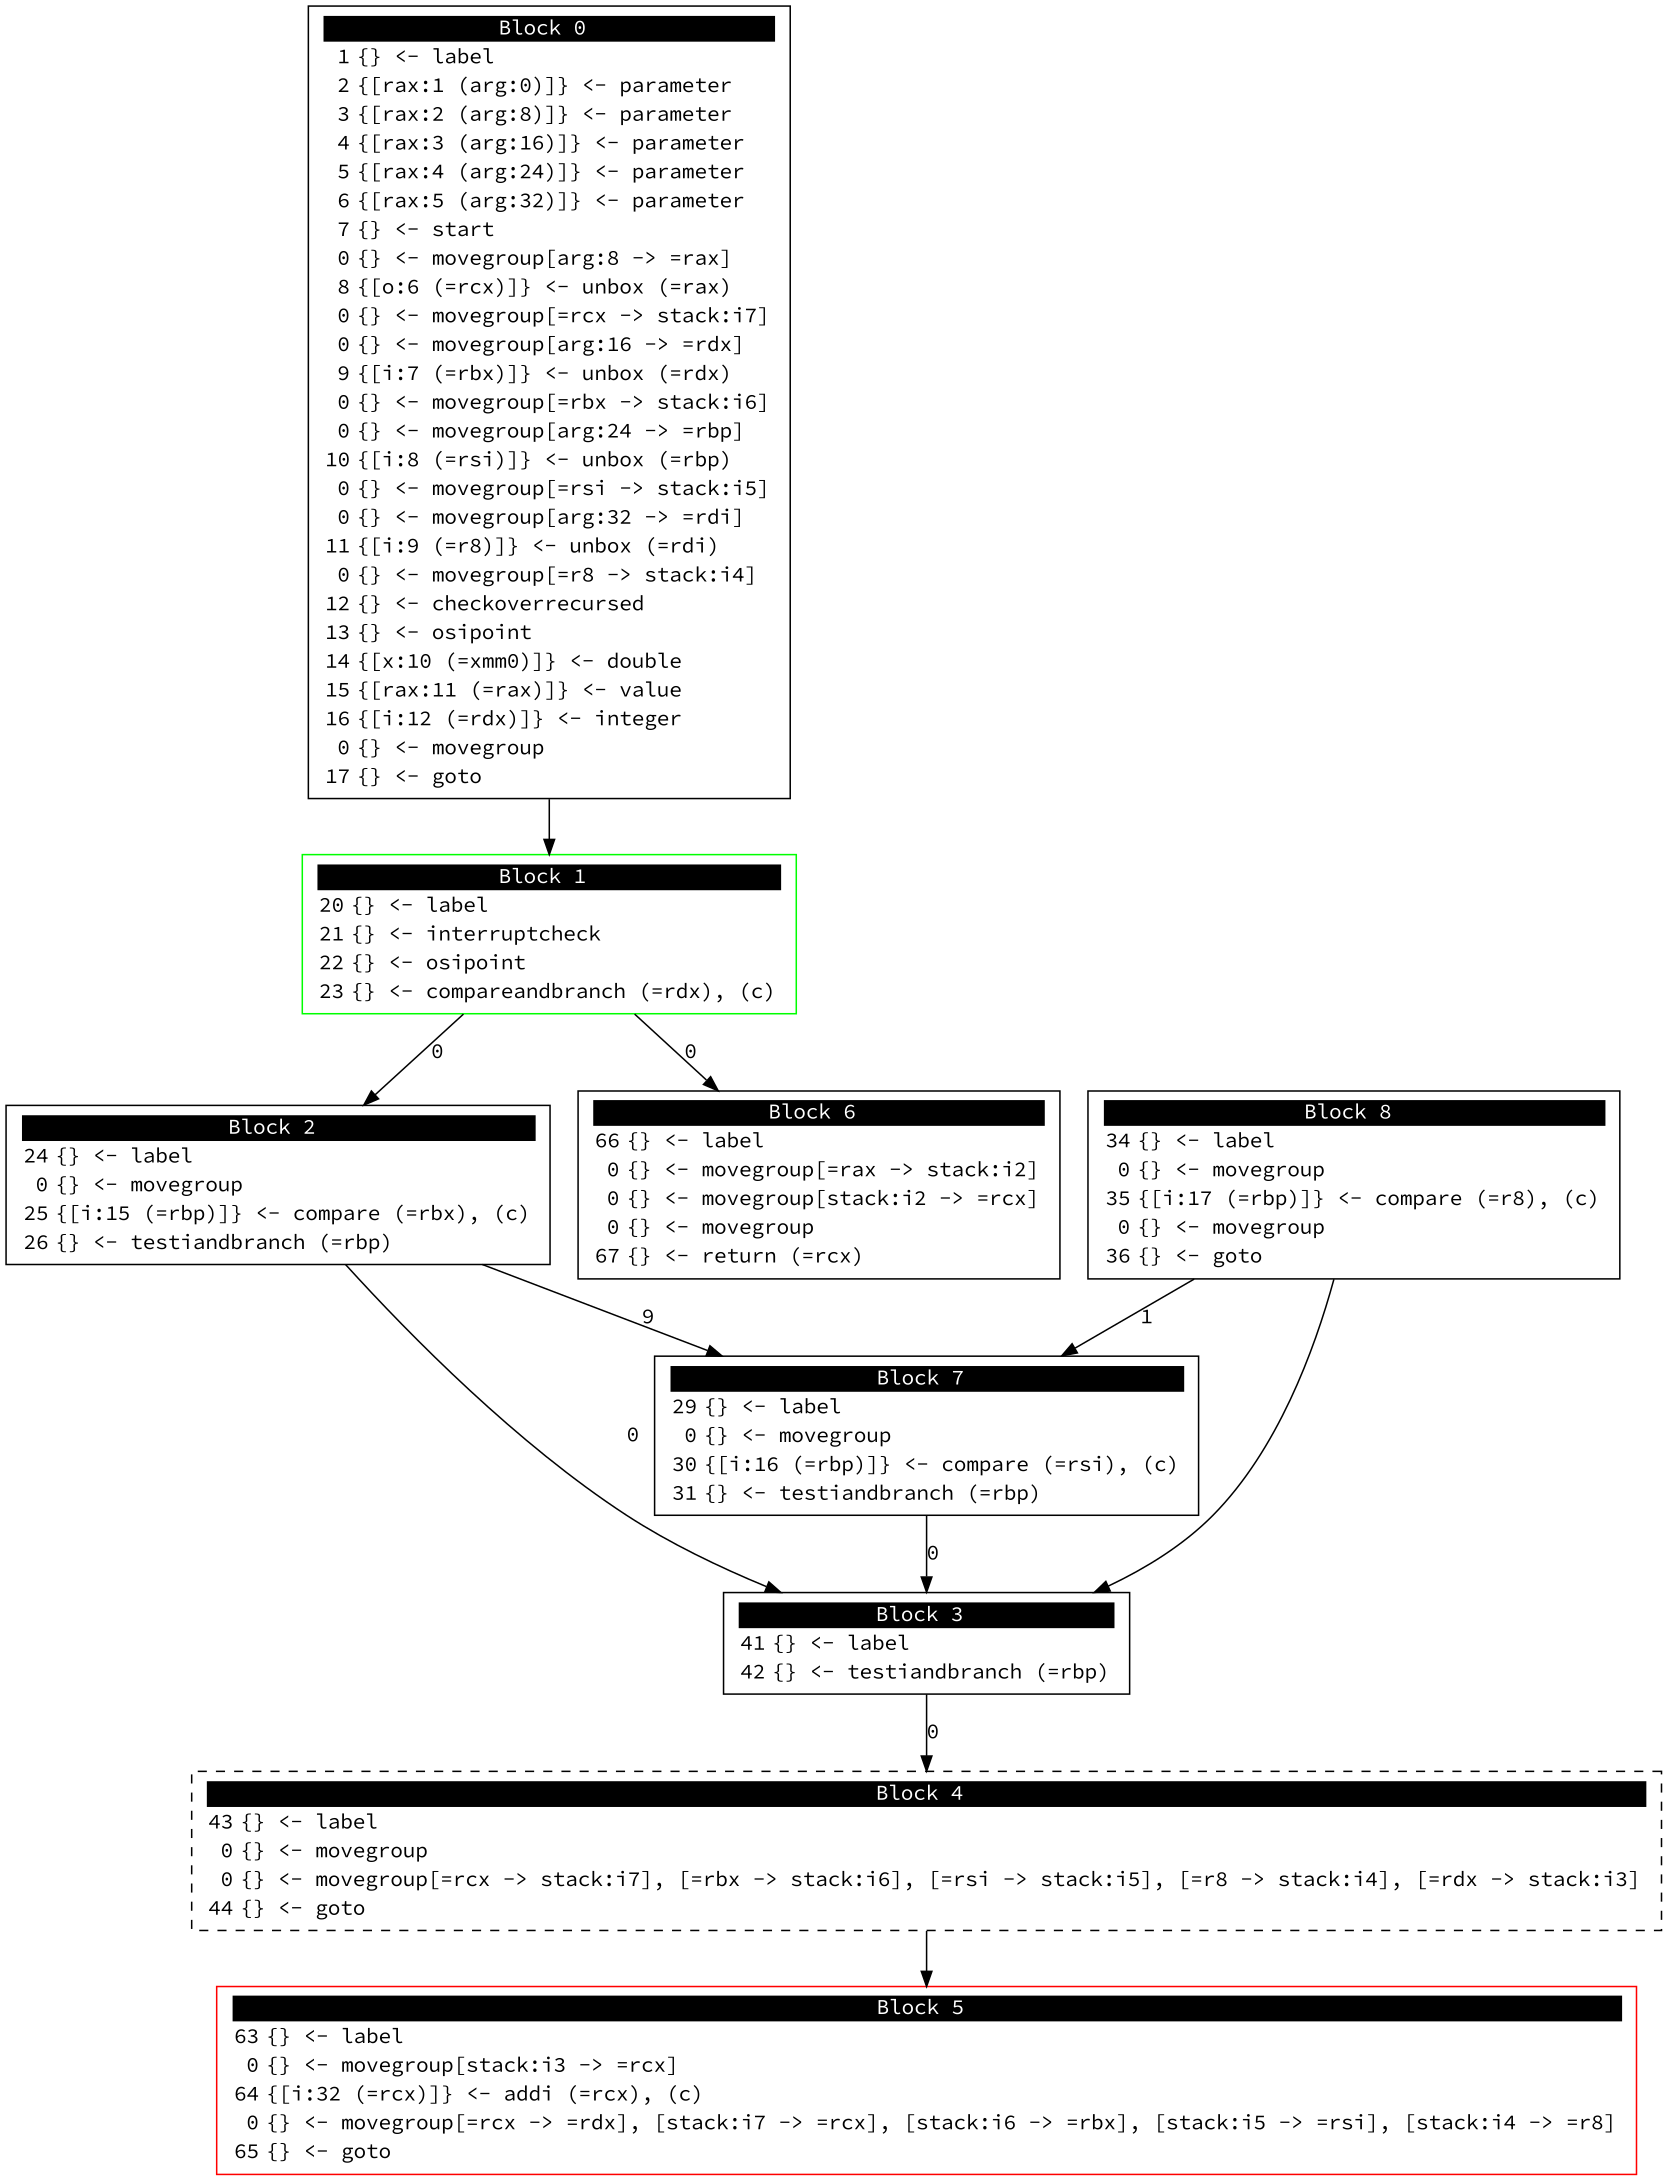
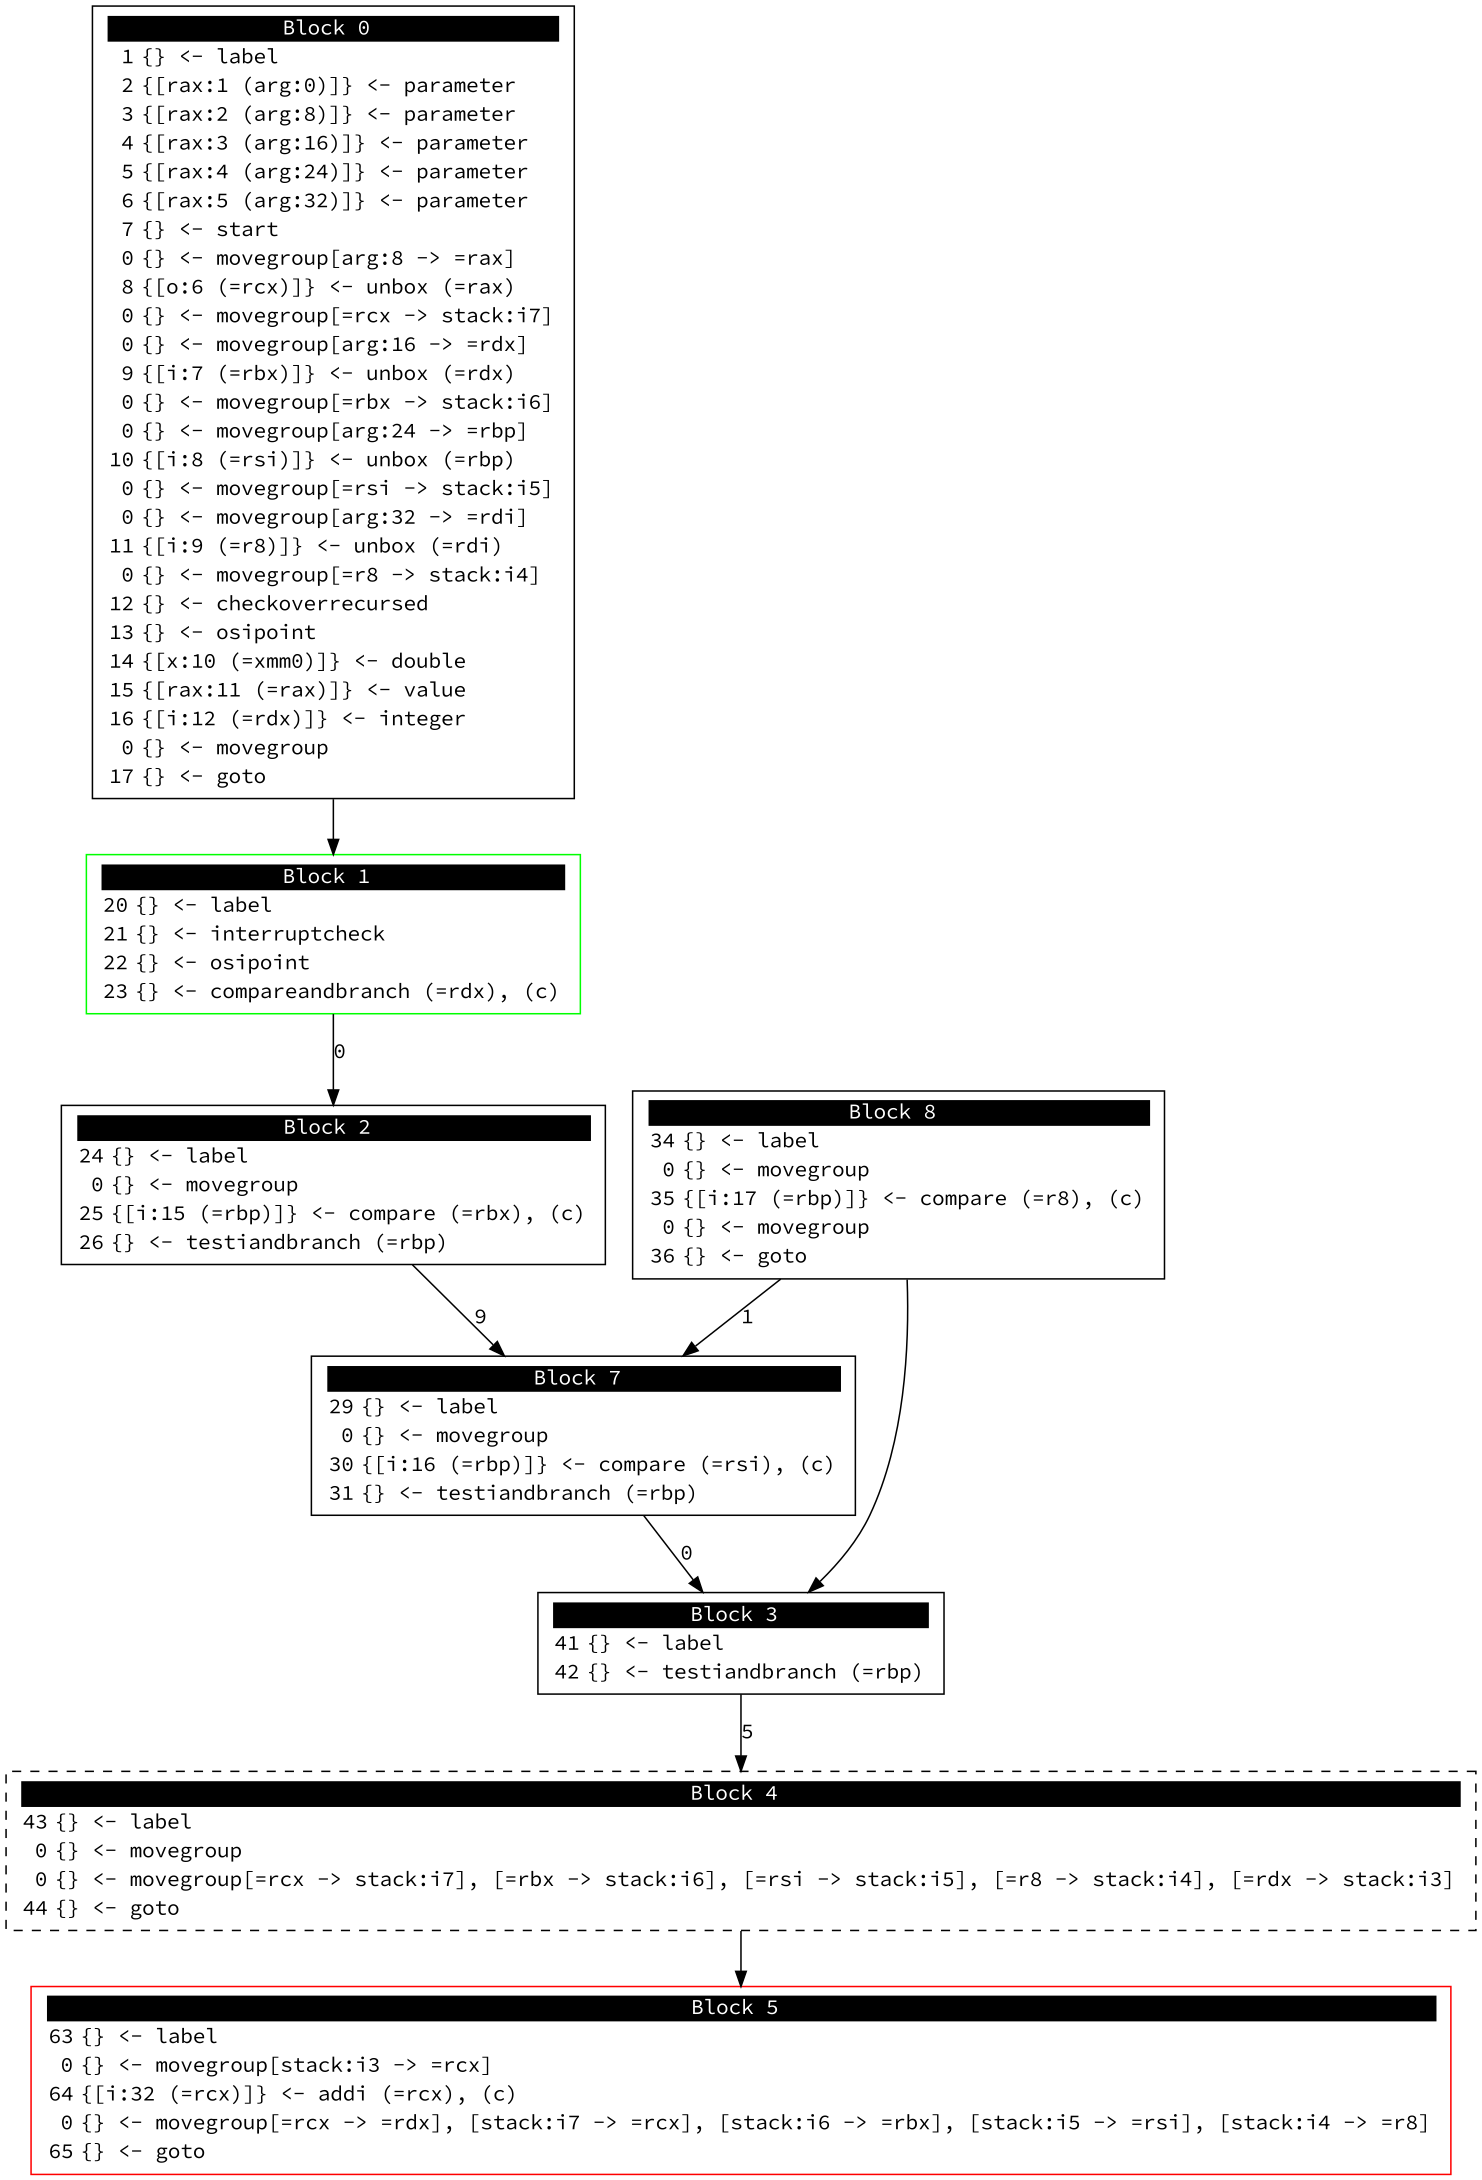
(819, 1185) -> none
(538, 1450) -> none
(933, 1733) -> (748, 1733)
